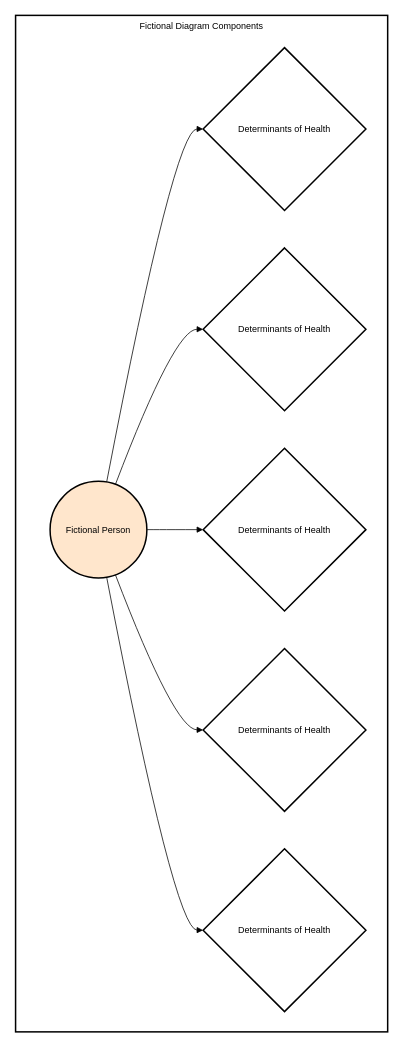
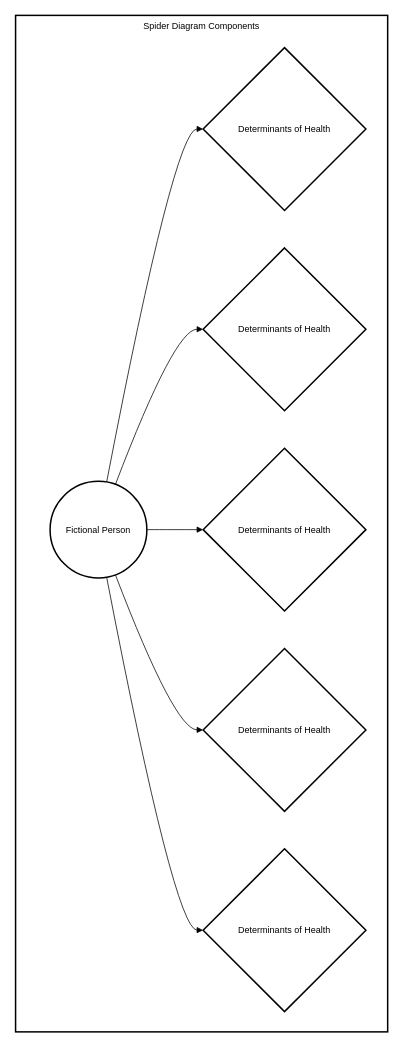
(201, 26) -> (201, 26)
(98, 530) -> (98, 530)
